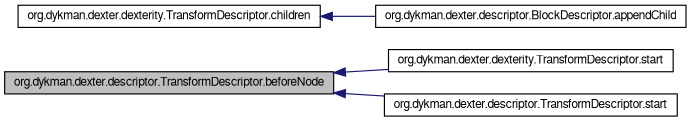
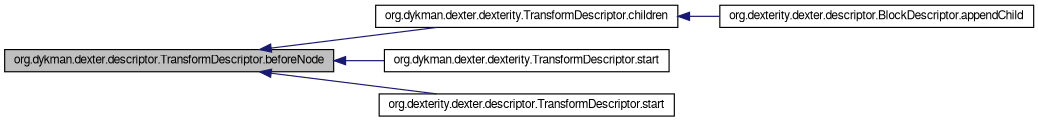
(531, 16) -> (877, 16)
none -> (354, 38)
(531, 105) -> (527, 105)
